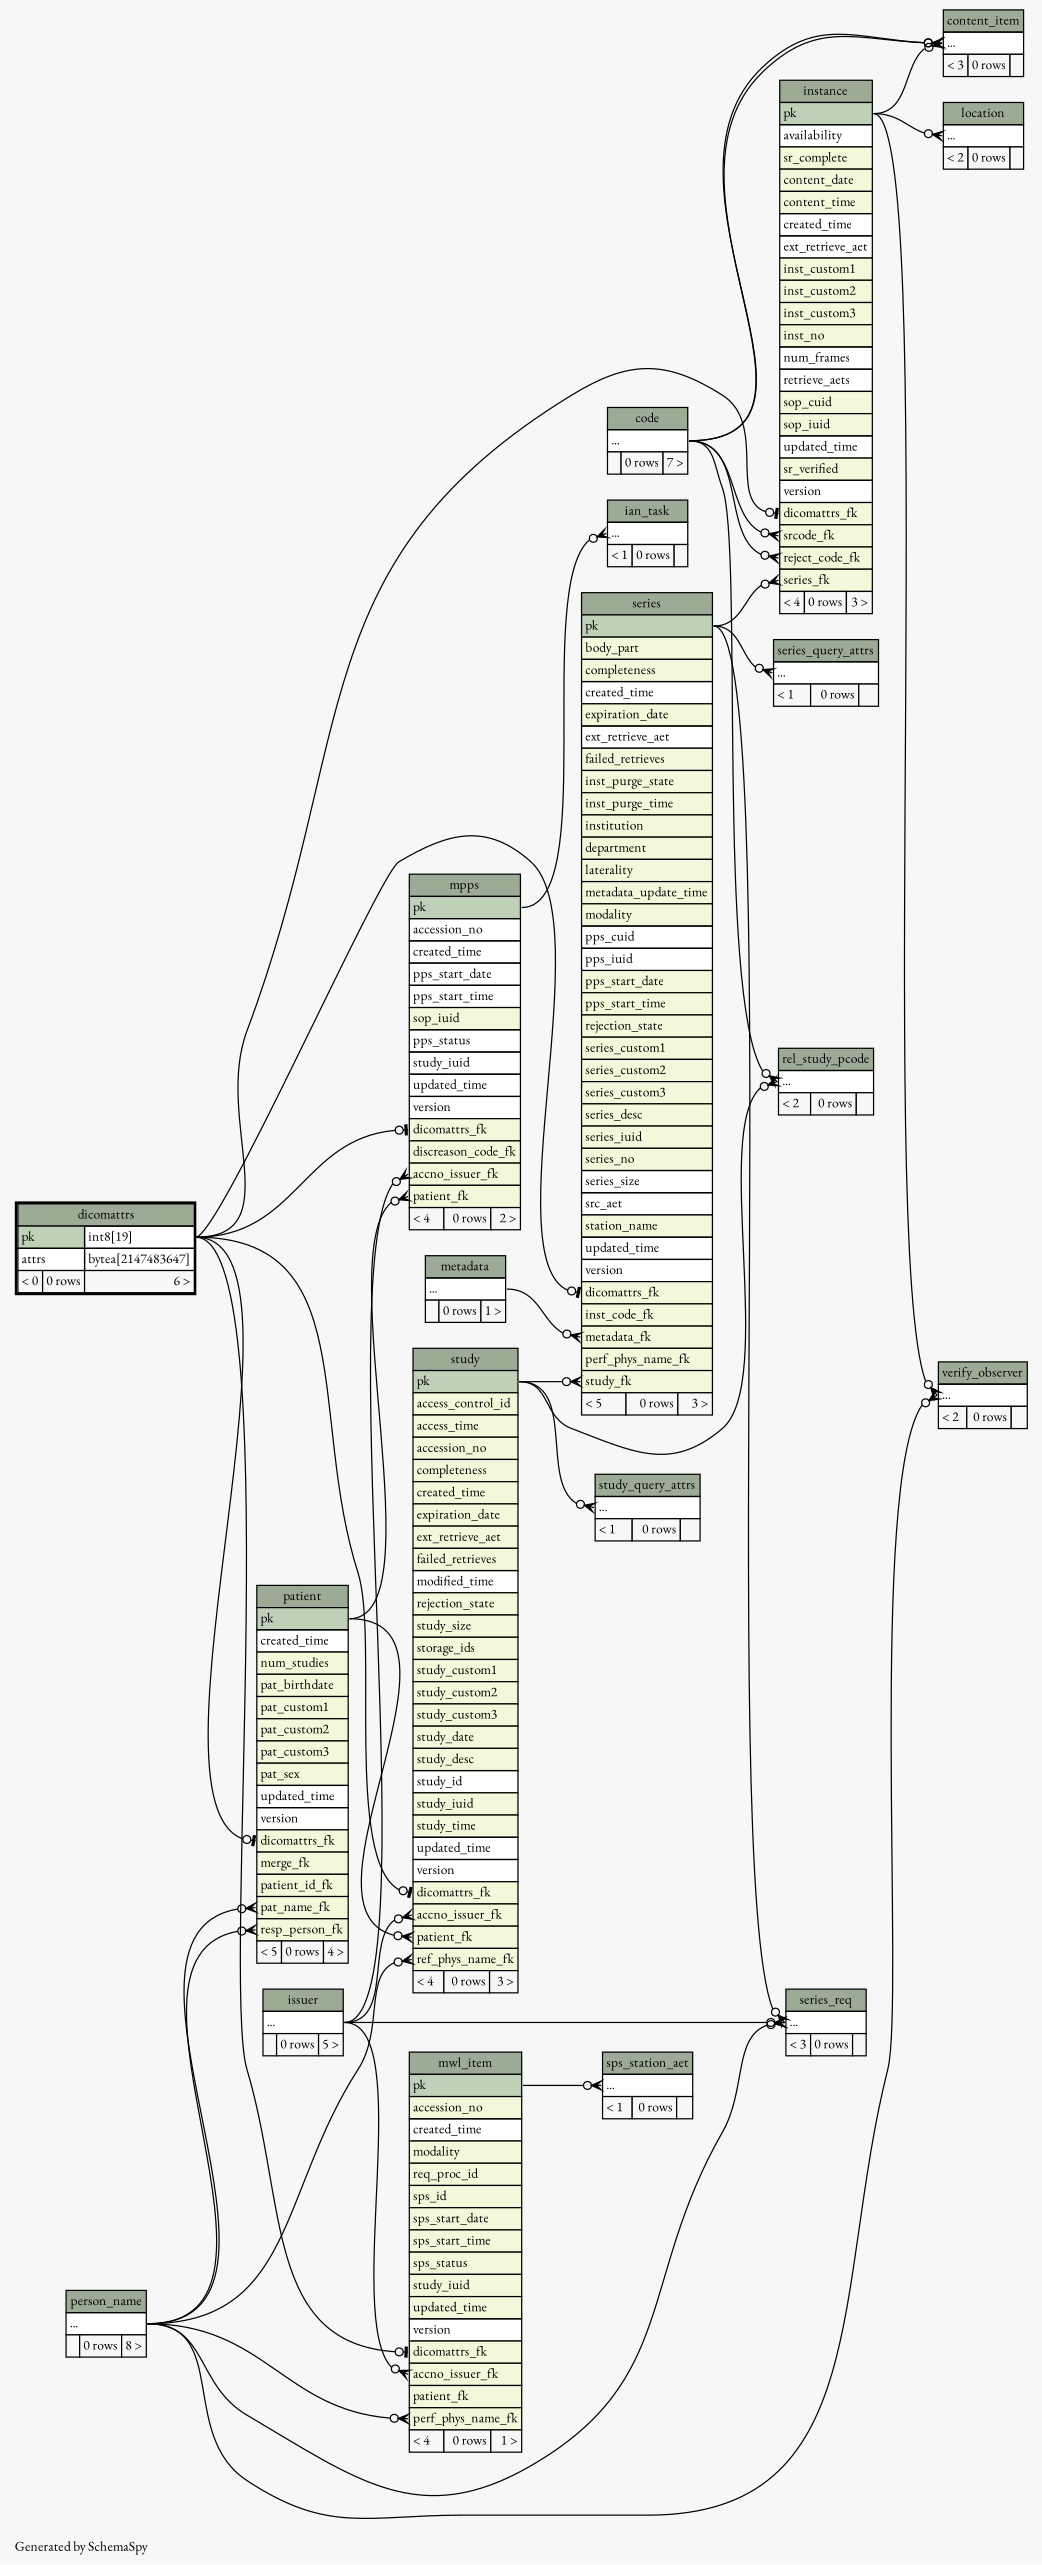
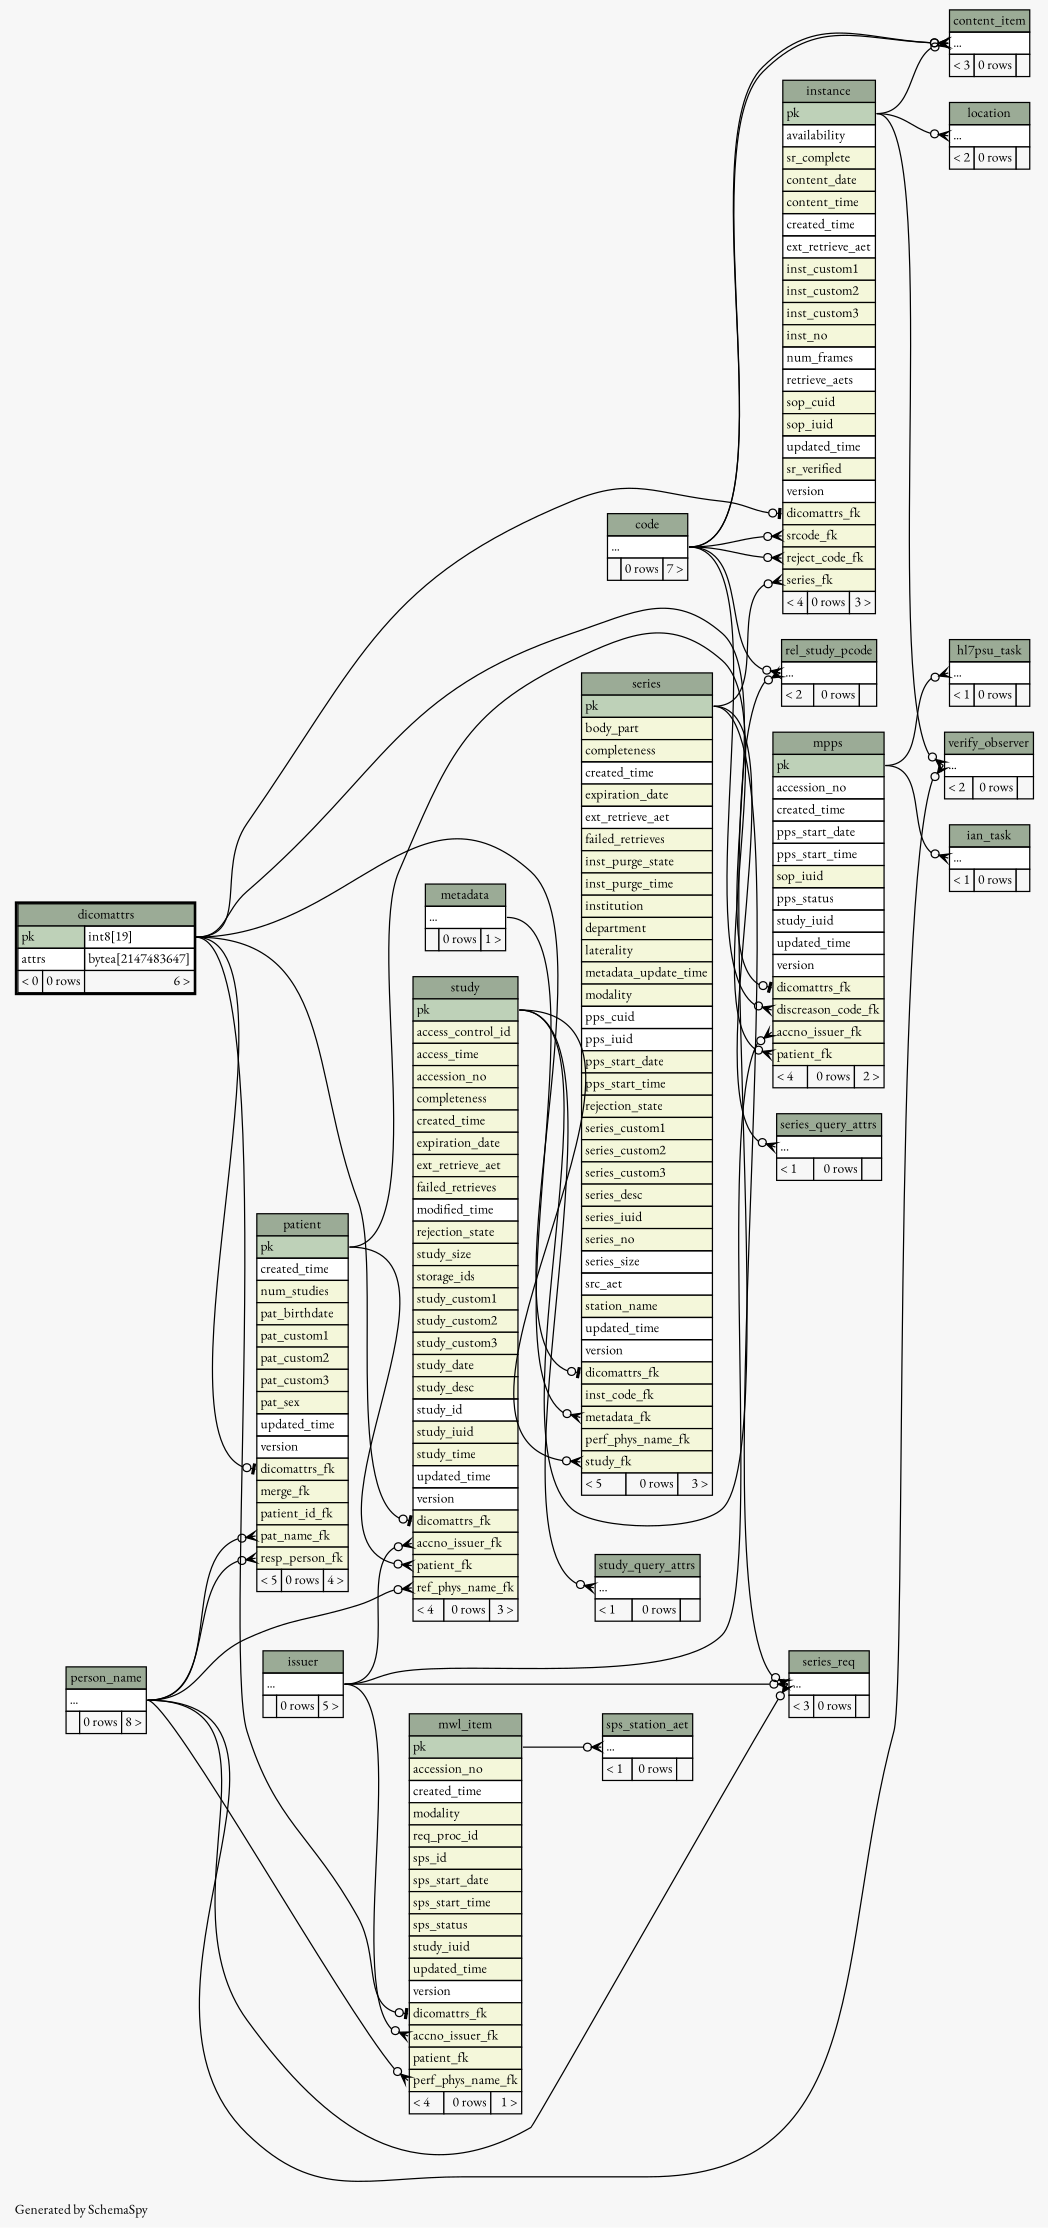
none -> (989, 673)
none -> (731, 770)
